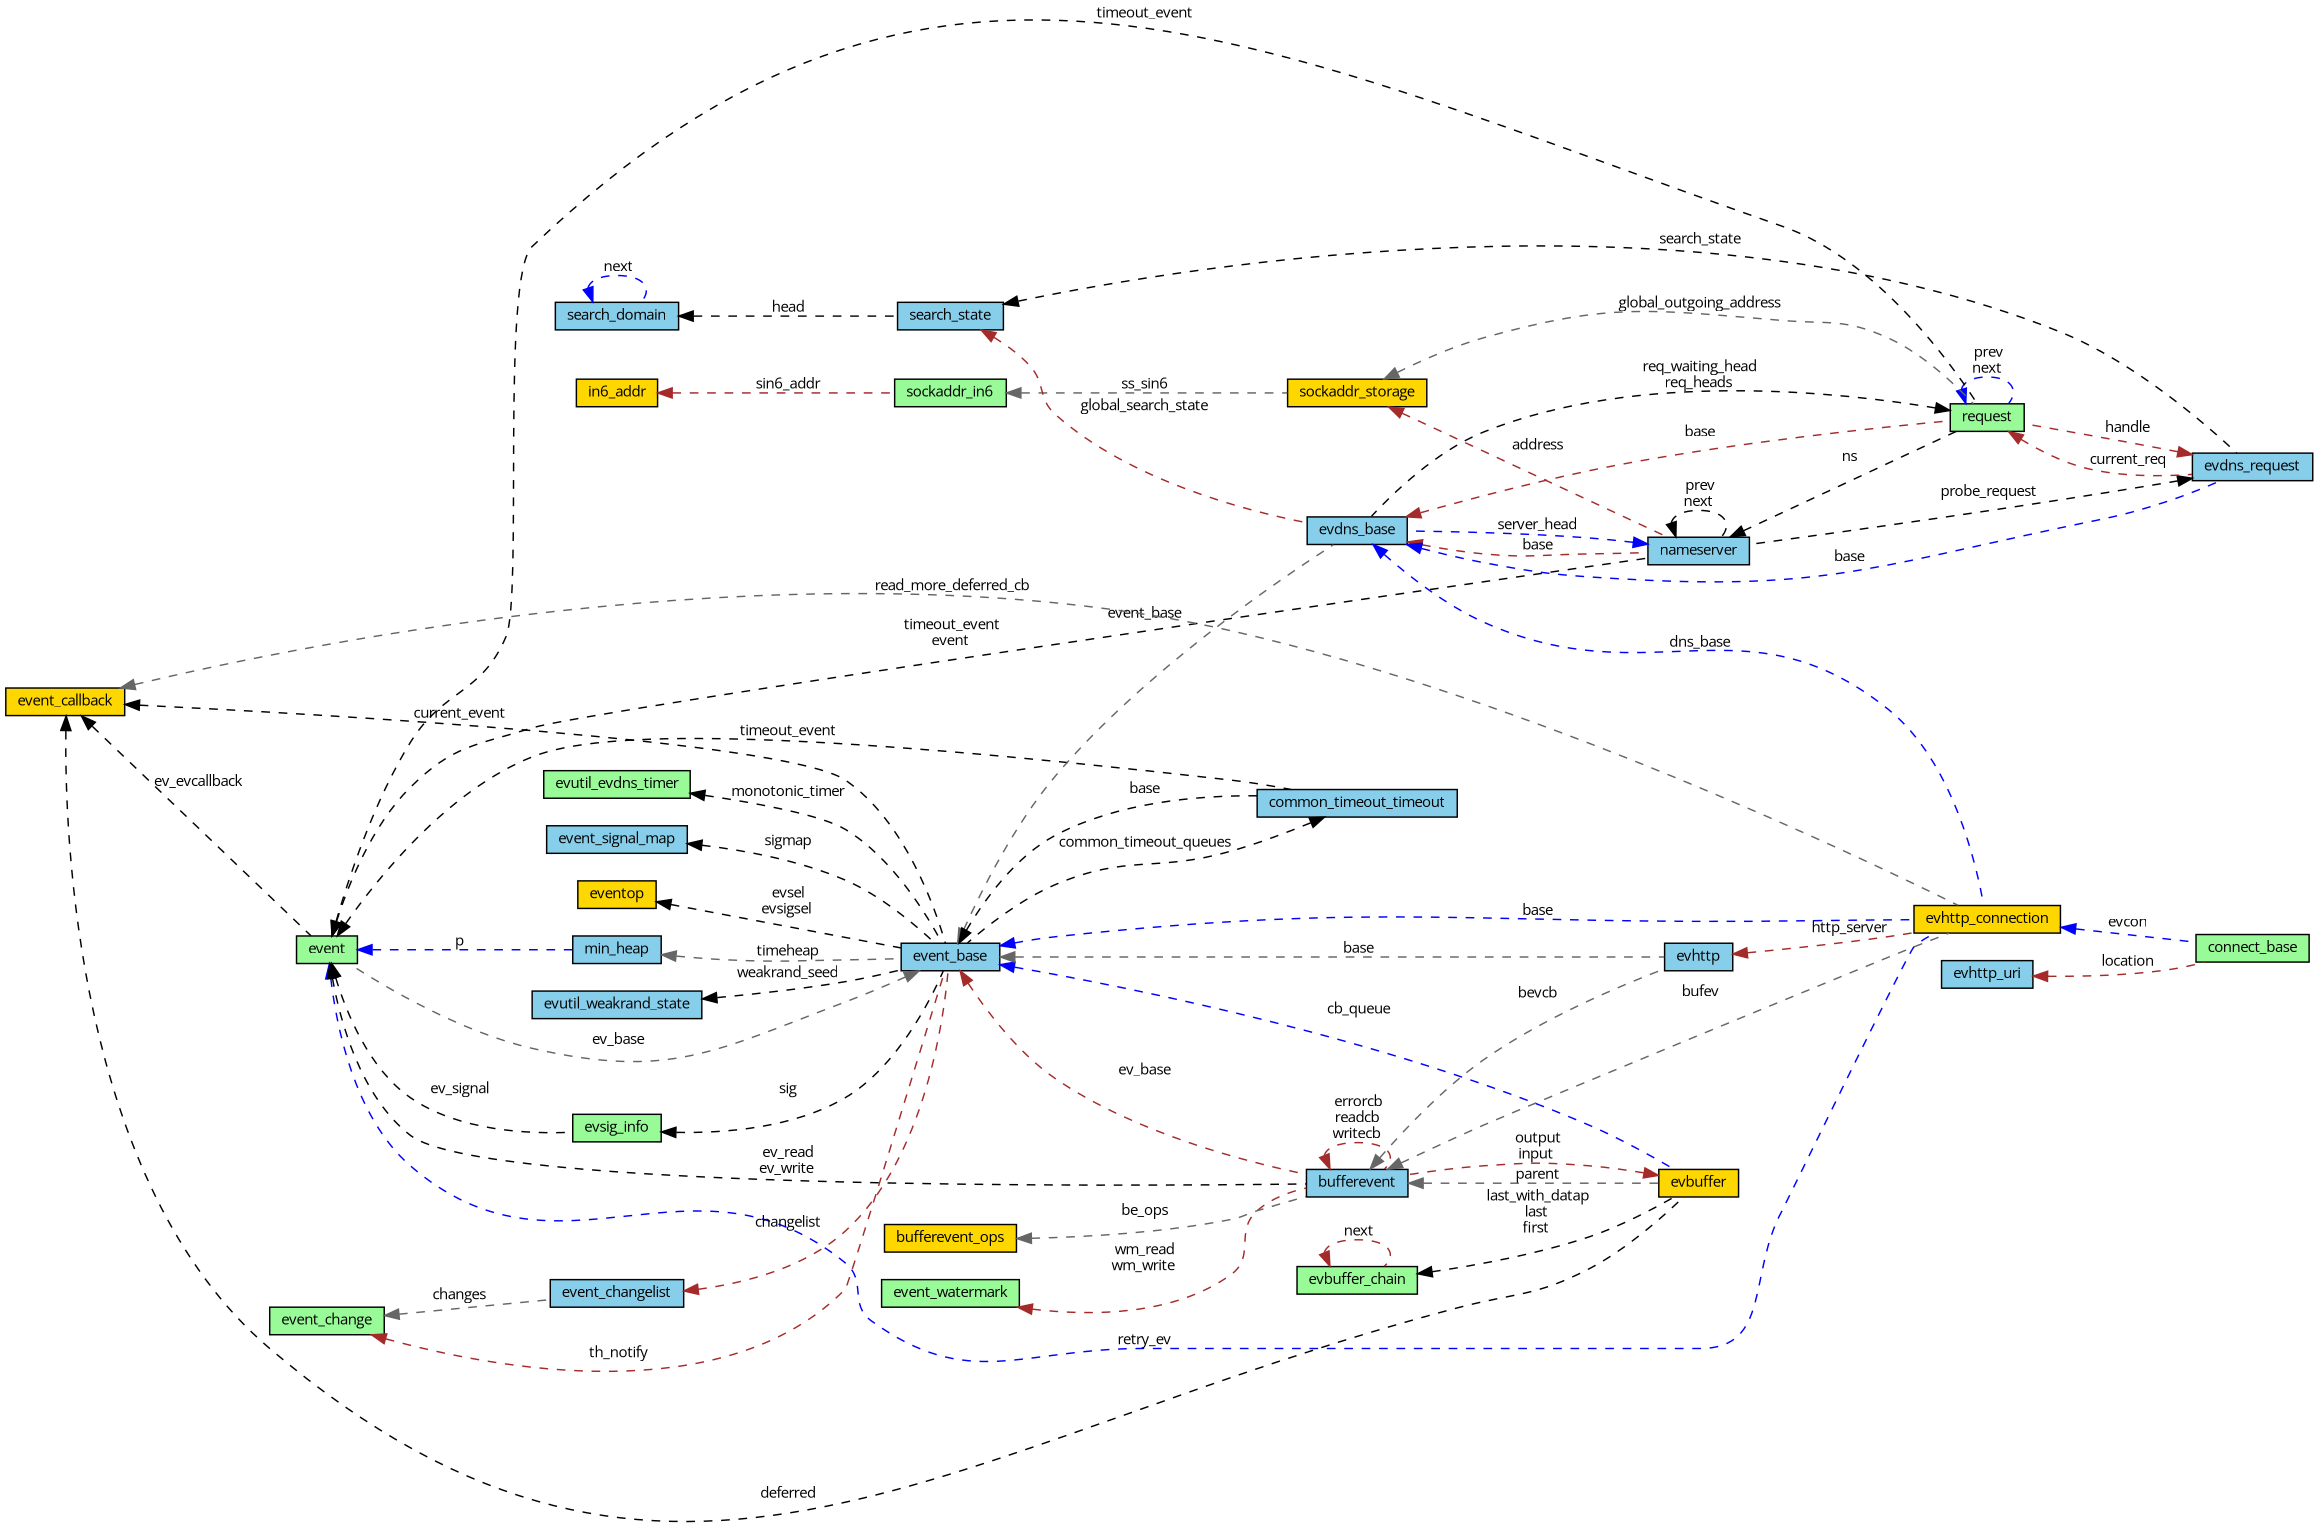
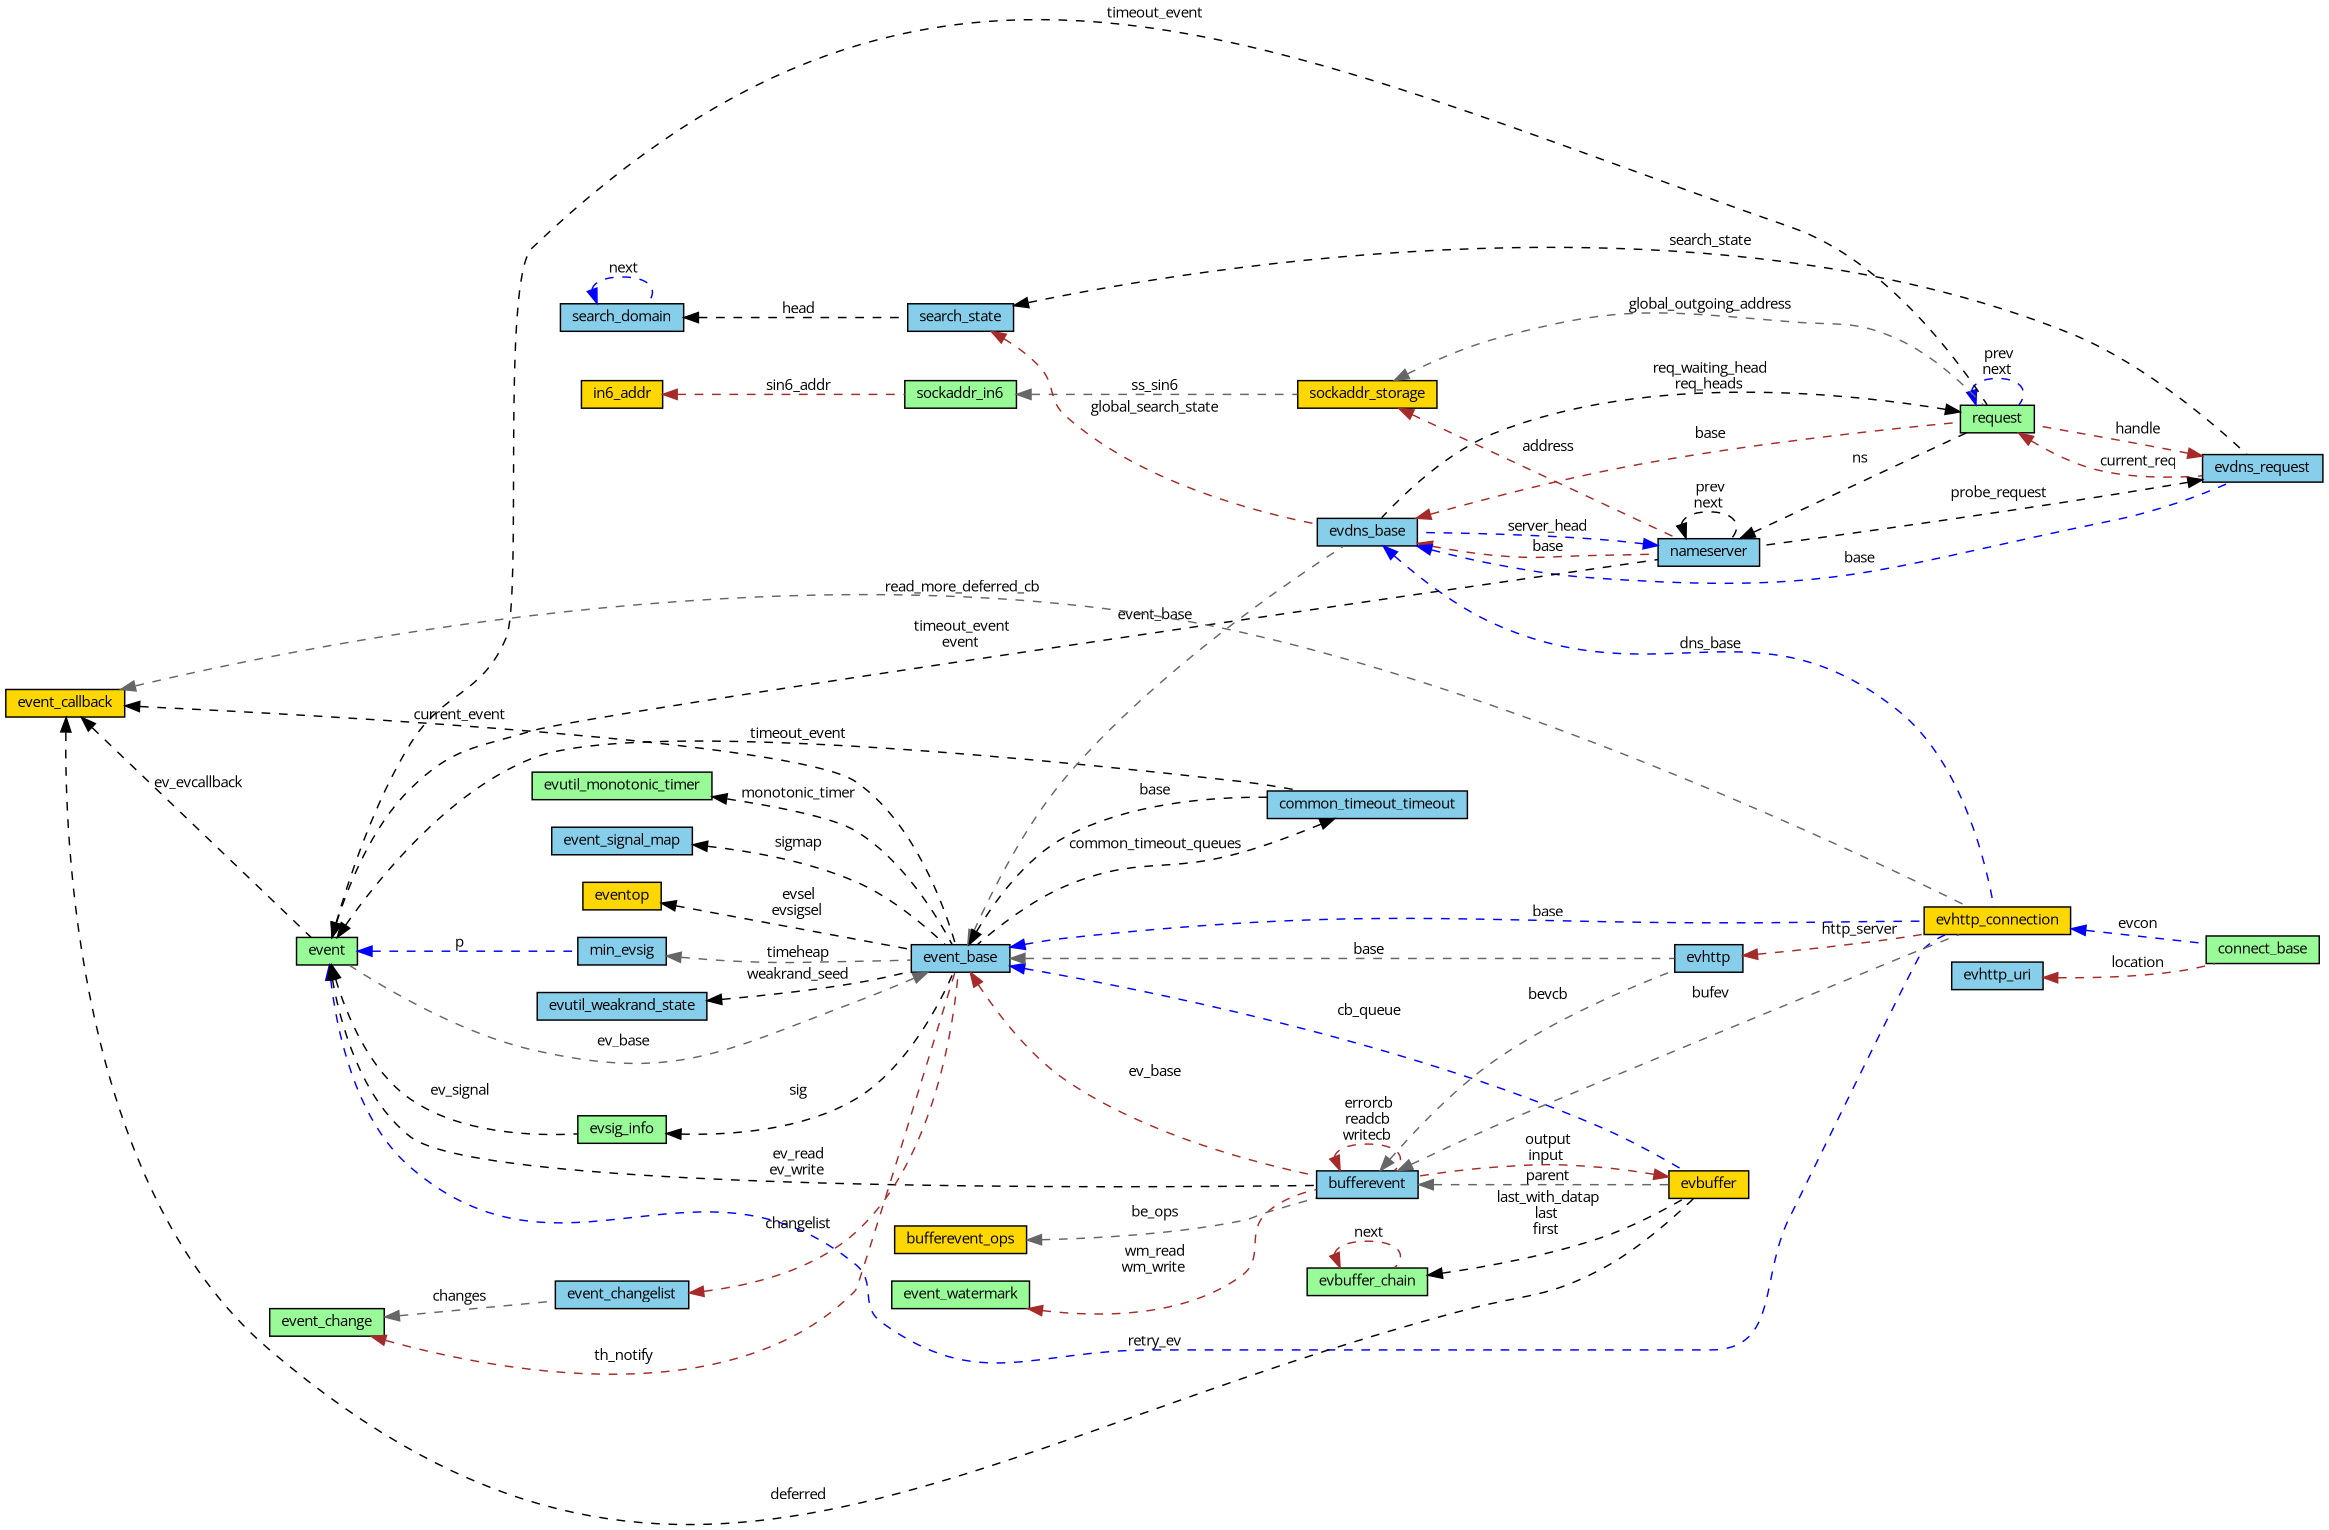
(617, 784) -> (622, 786)
(617, 950) -> (622, 951)
